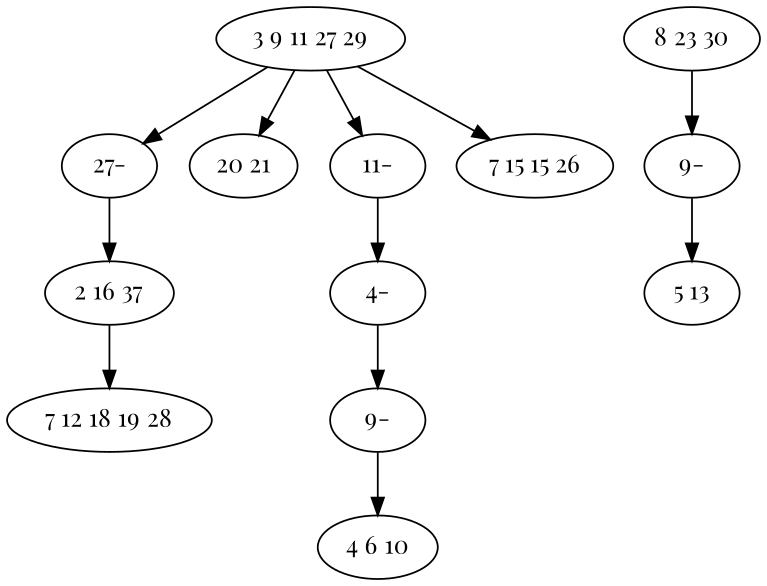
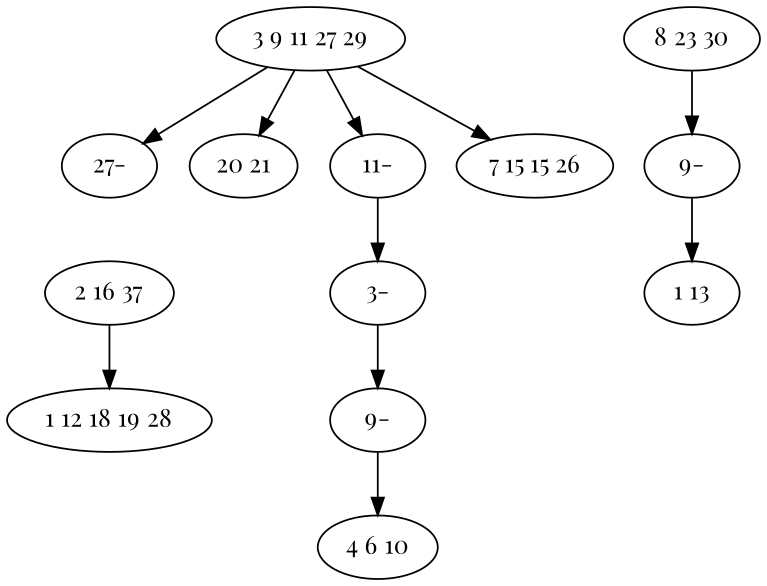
(109, 221) -> none
(378, 293) -> (378, 293)
(692, 293) -> (692, 293)
(109, 420) -> (109, 420)
